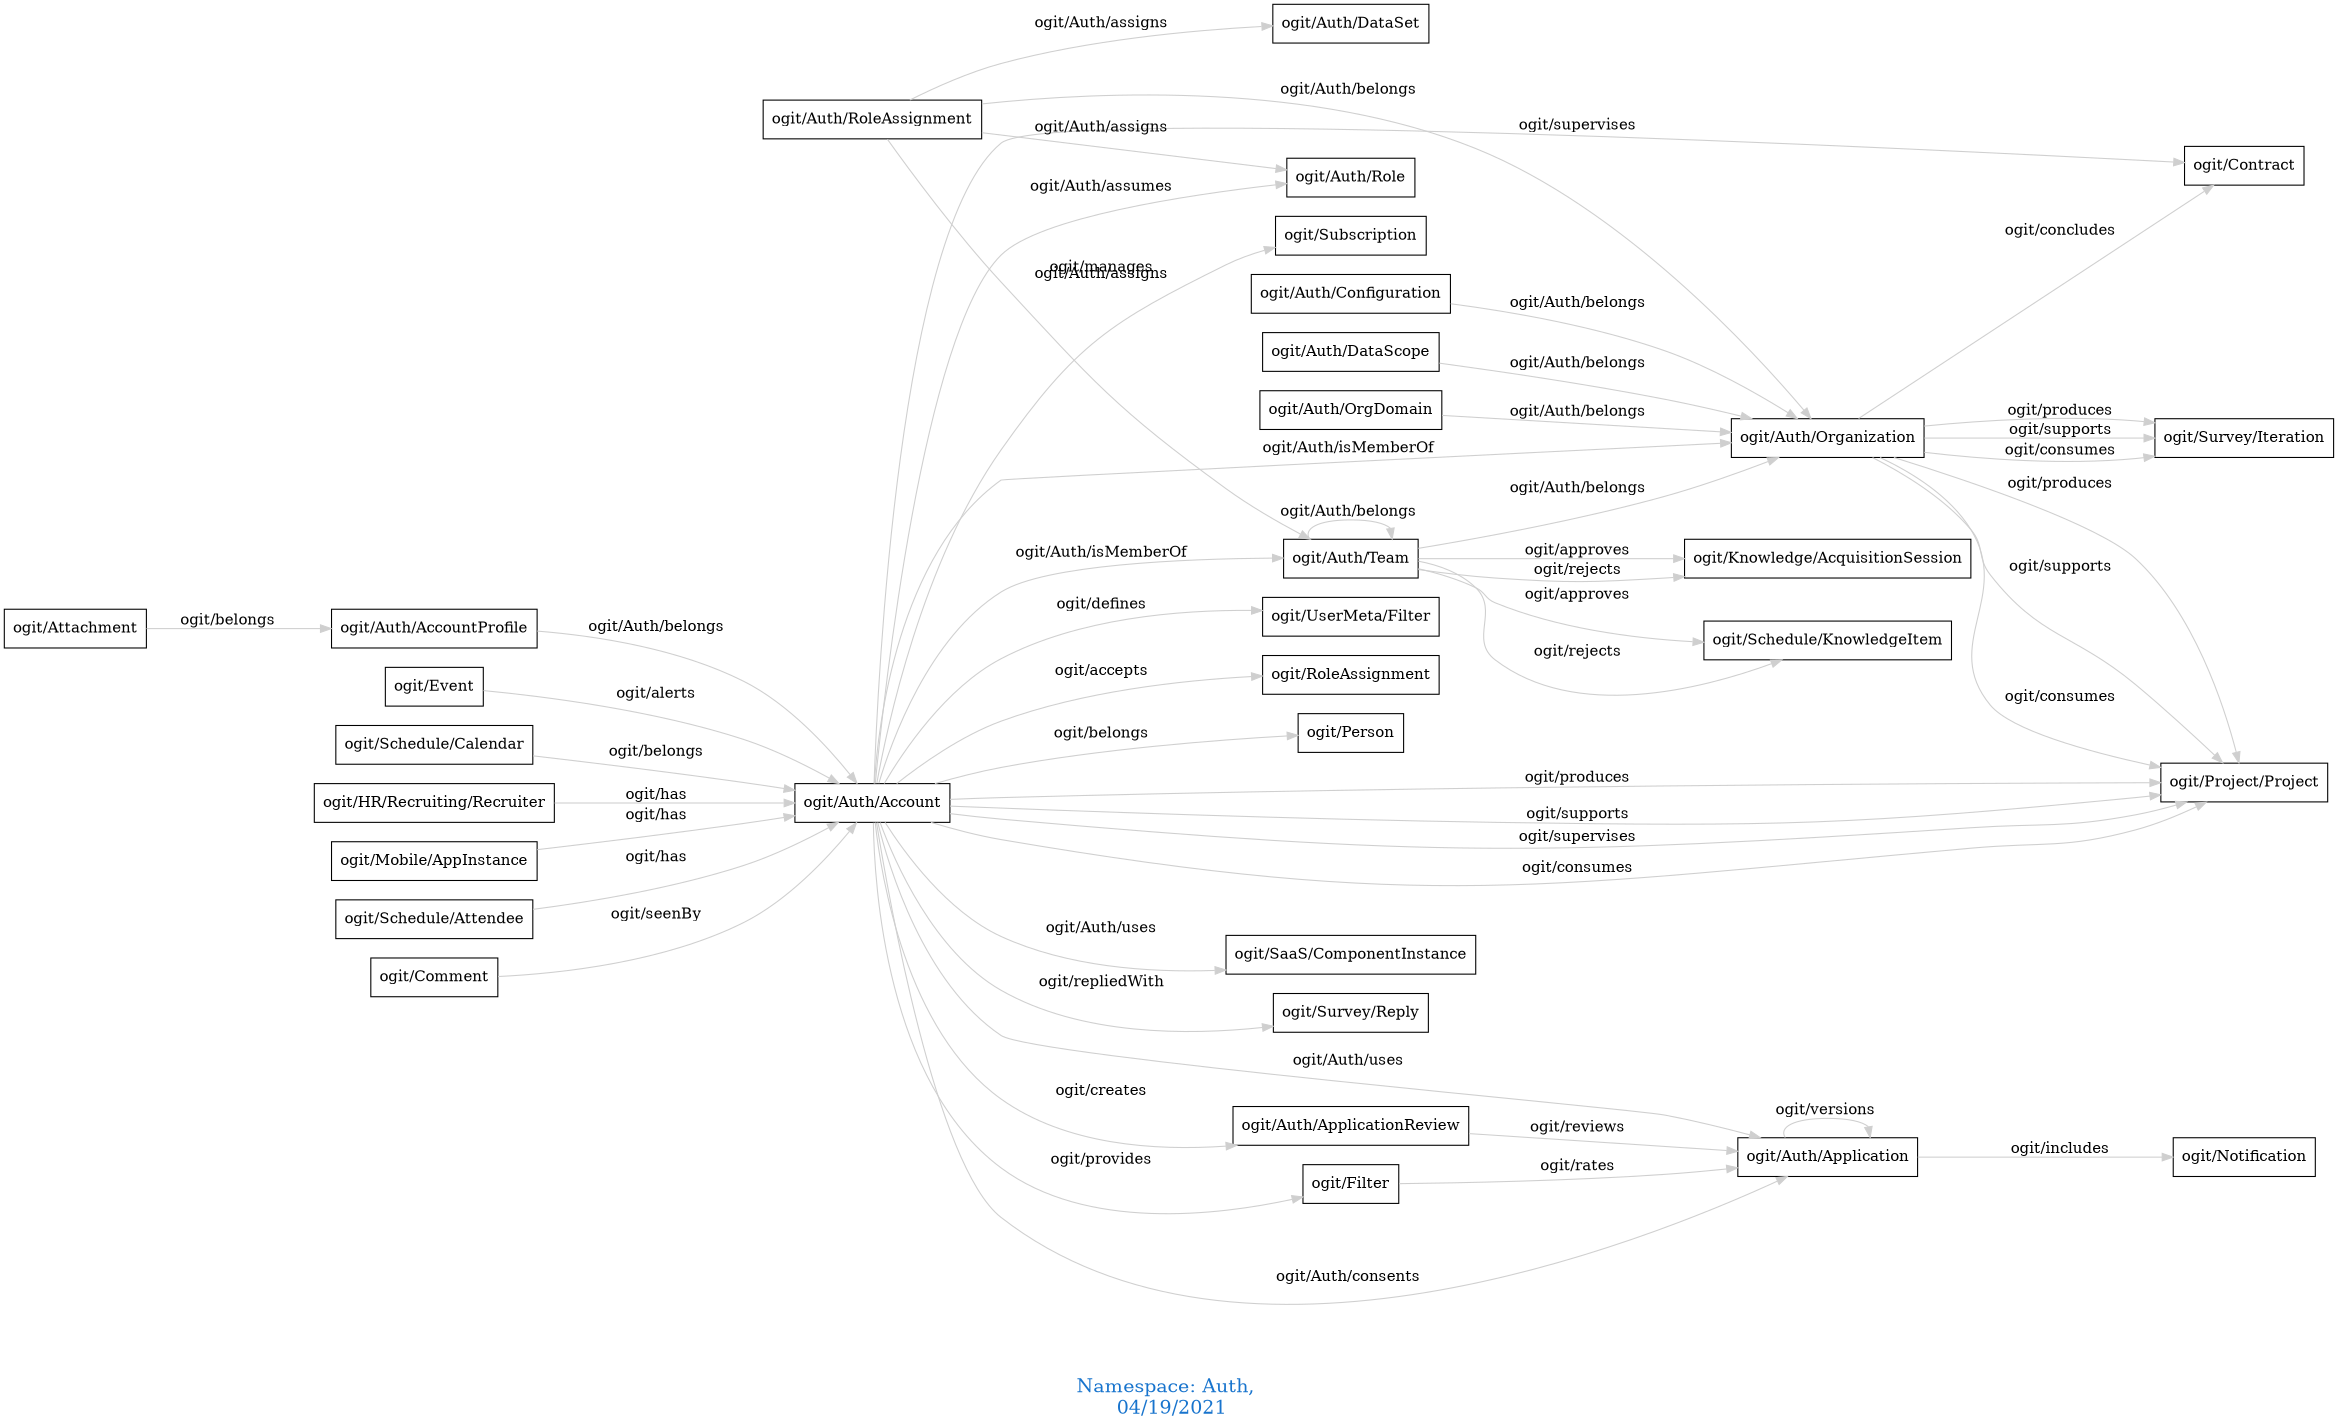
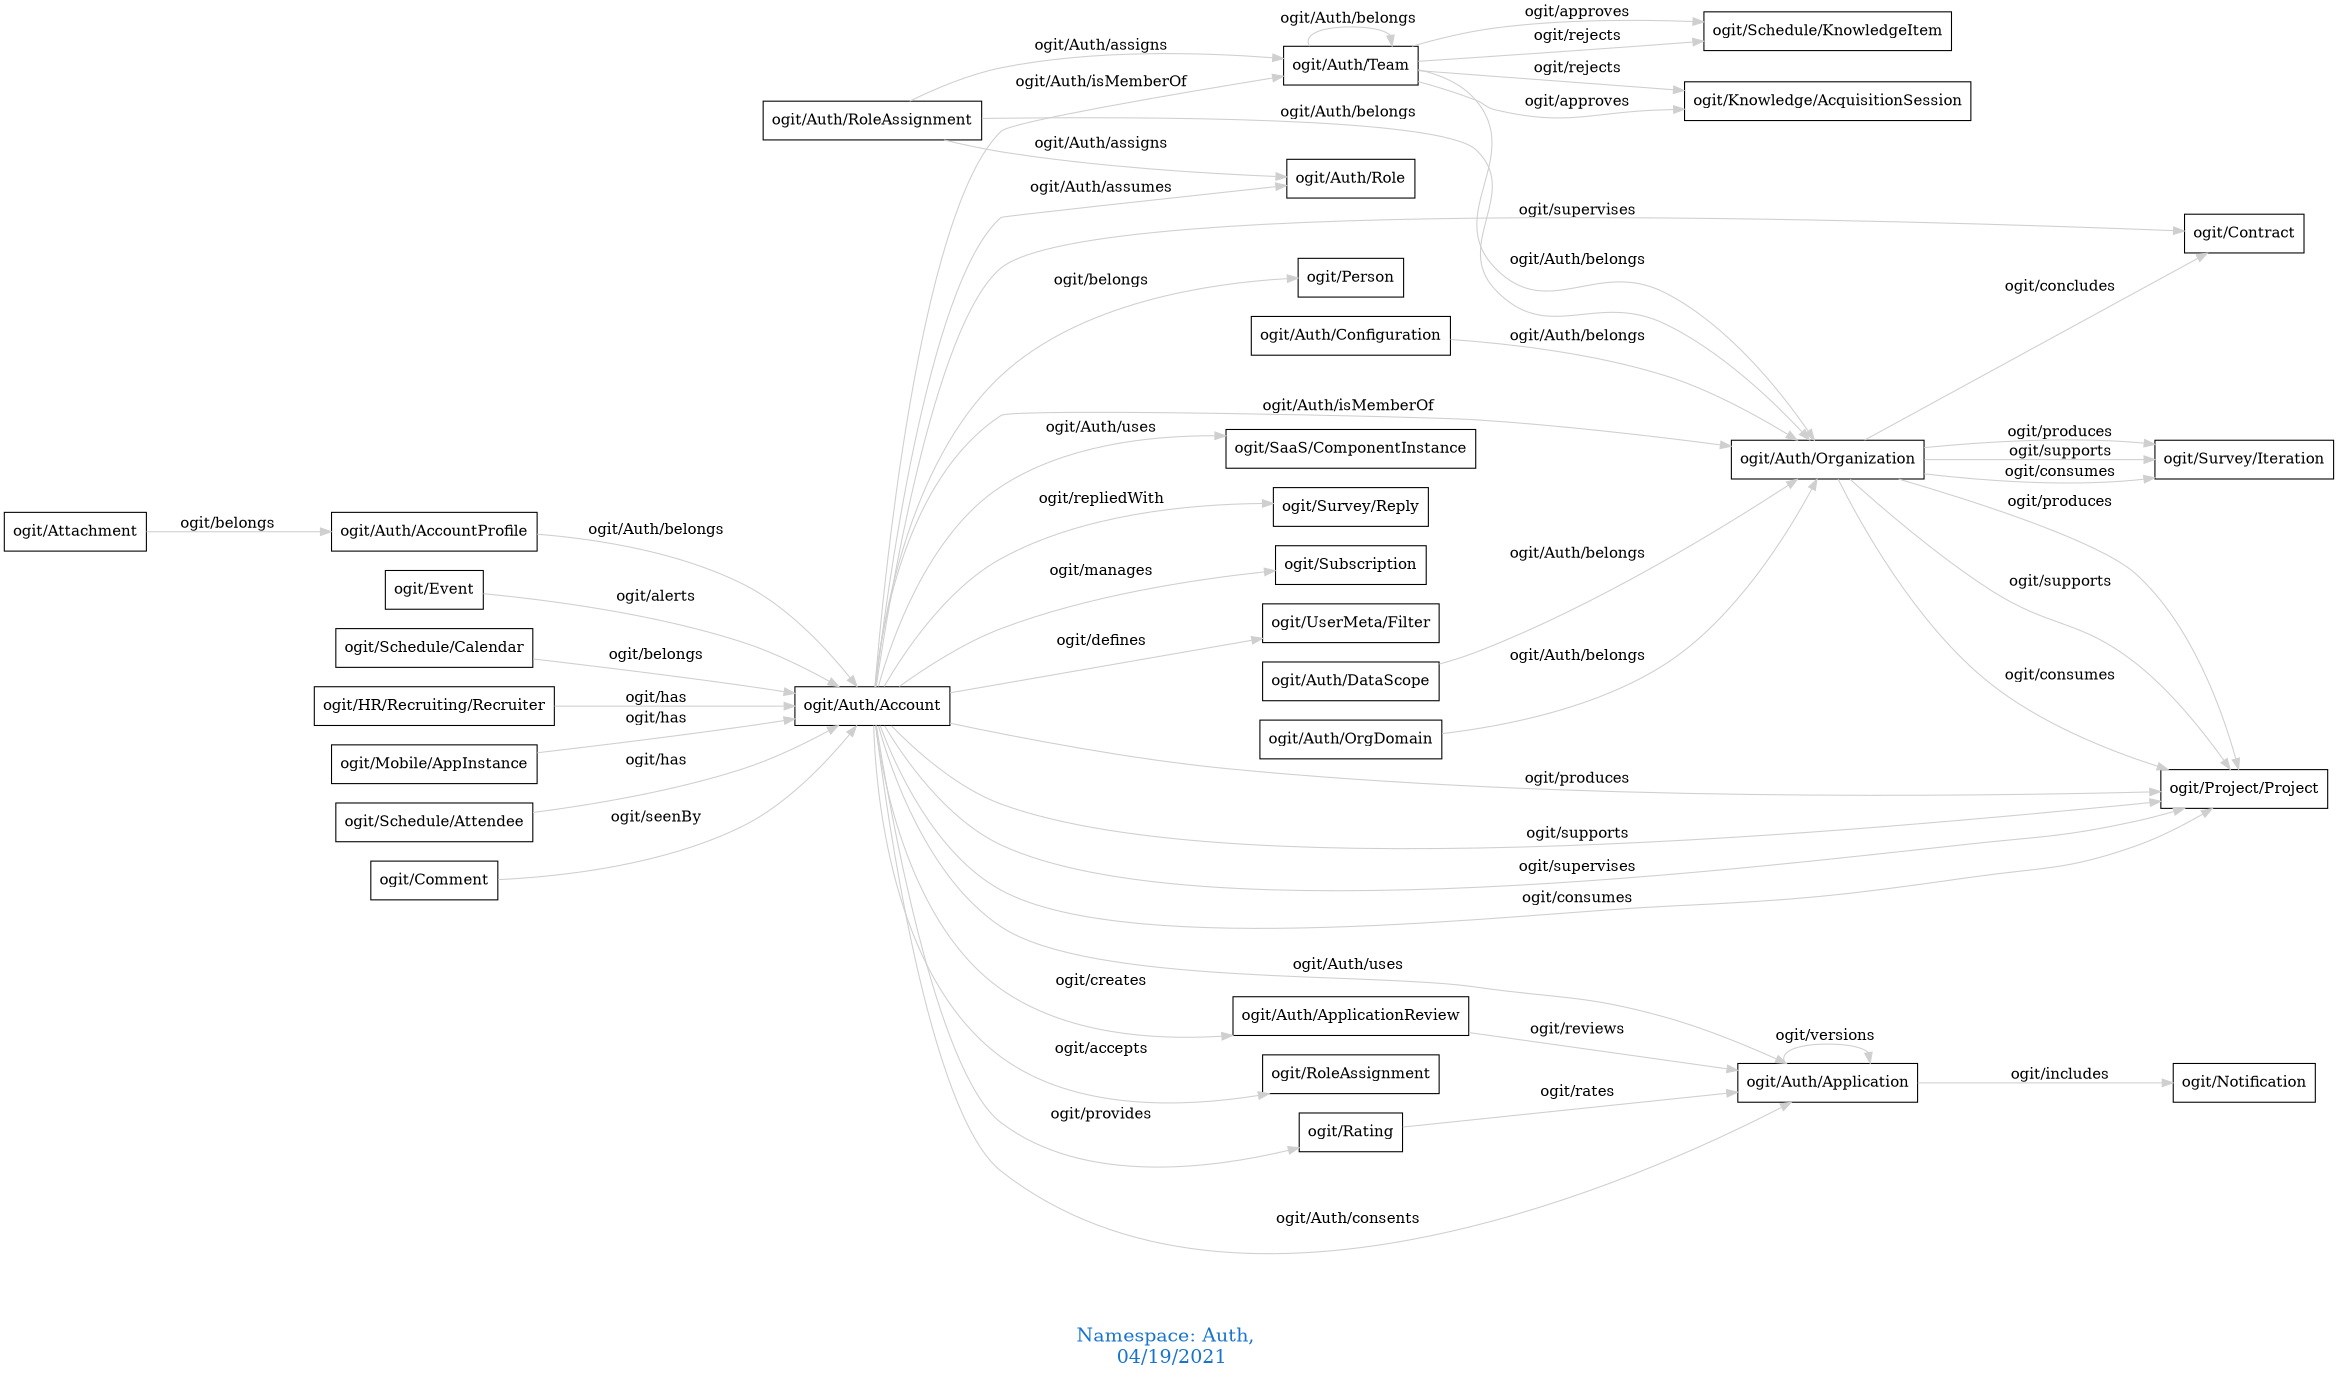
(1351, 24) -> none
(1351, 1184) -> (1351, 1132)
